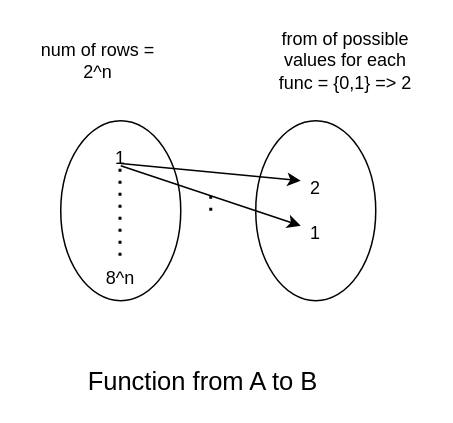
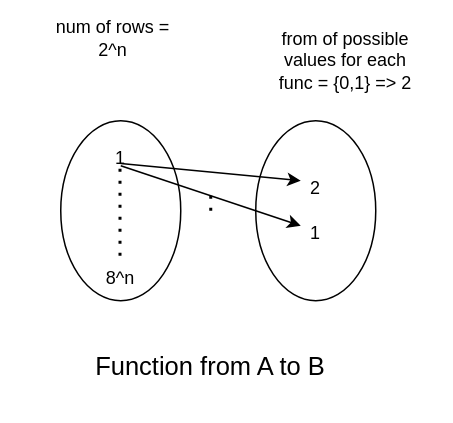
(98, 61) -> (113, 38)
(203, 383) -> (211, 368)
